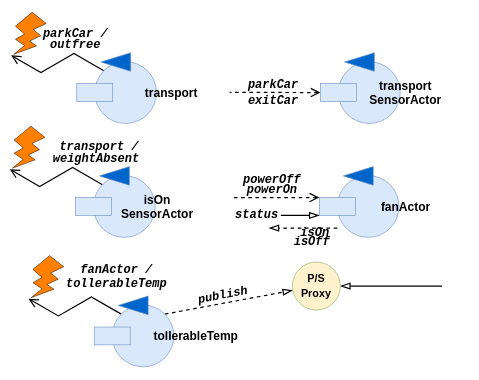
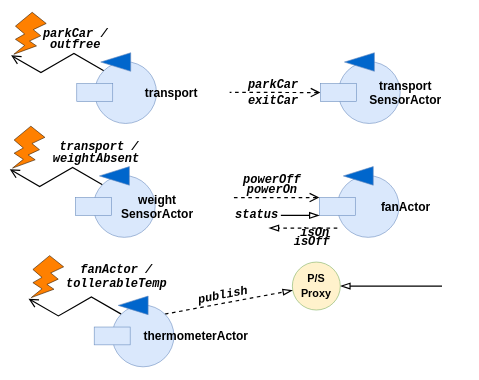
(158, 207) -> (158, 207)
(196, 336) -> (196, 336)
